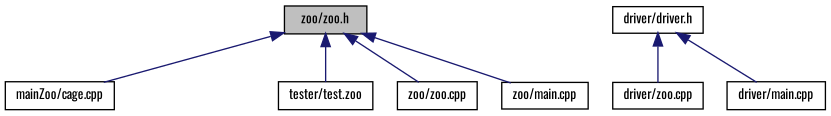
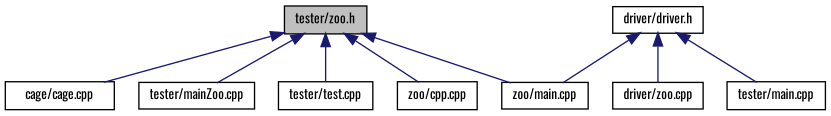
(326, 20) -> (326, 20)
none -> (596, 62)
(60, 96) -> (60, 96)
none -> (197, 96)
(326, 96) -> (326, 96)
(437, 96) -> (437, 96)
(776, 96) -> (776, 96)
